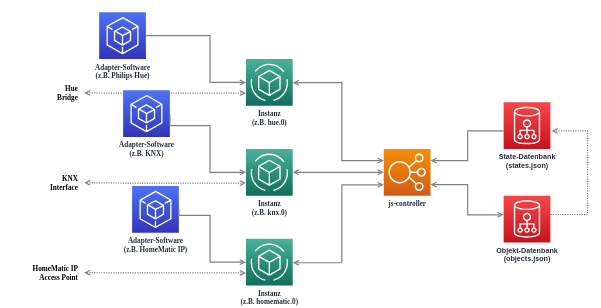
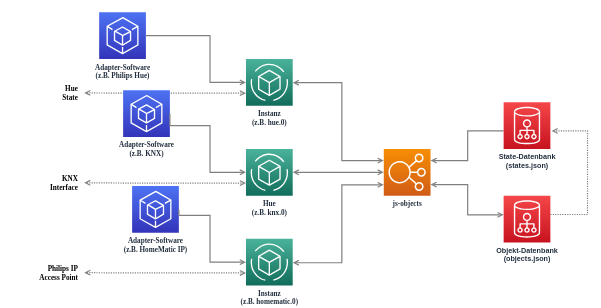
(67, 93) -> (68, 93)
(407, 204) -> (407, 204)
(269, 209) -> (269, 209)
(55, 273) -> (55, 273)
